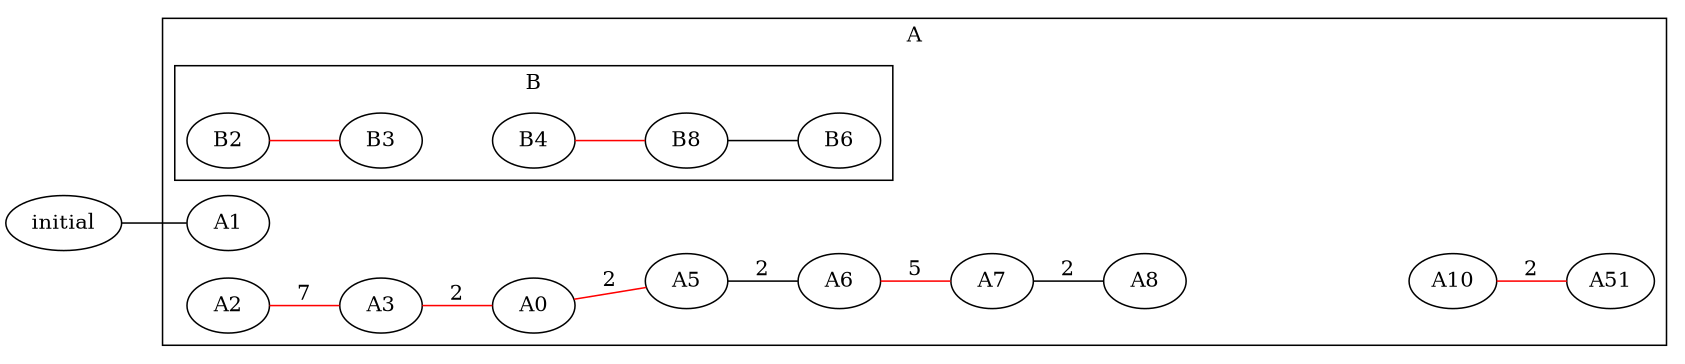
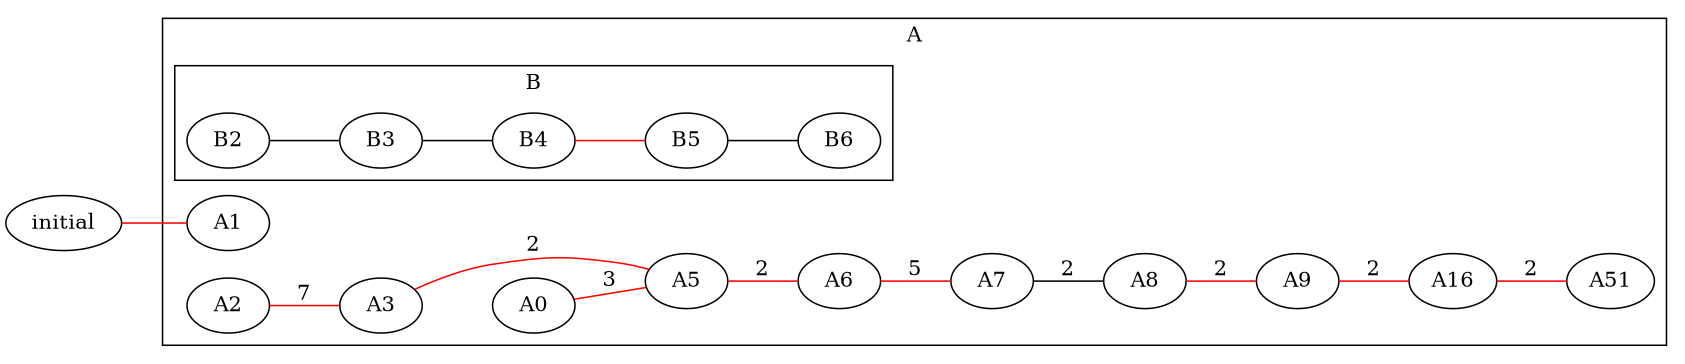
(305, 141) -> (305, 141)
none -> (457, 141)
(687, 141) -> (687, 141)
(153, 223) -> (153, 223)
(610, 280) -> (610, 280)
(763, 281) -> (763, 281)
none -> (1298, 281)
(1453, 281) -> (1453, 281)
(457, 306) -> (530, 259)
